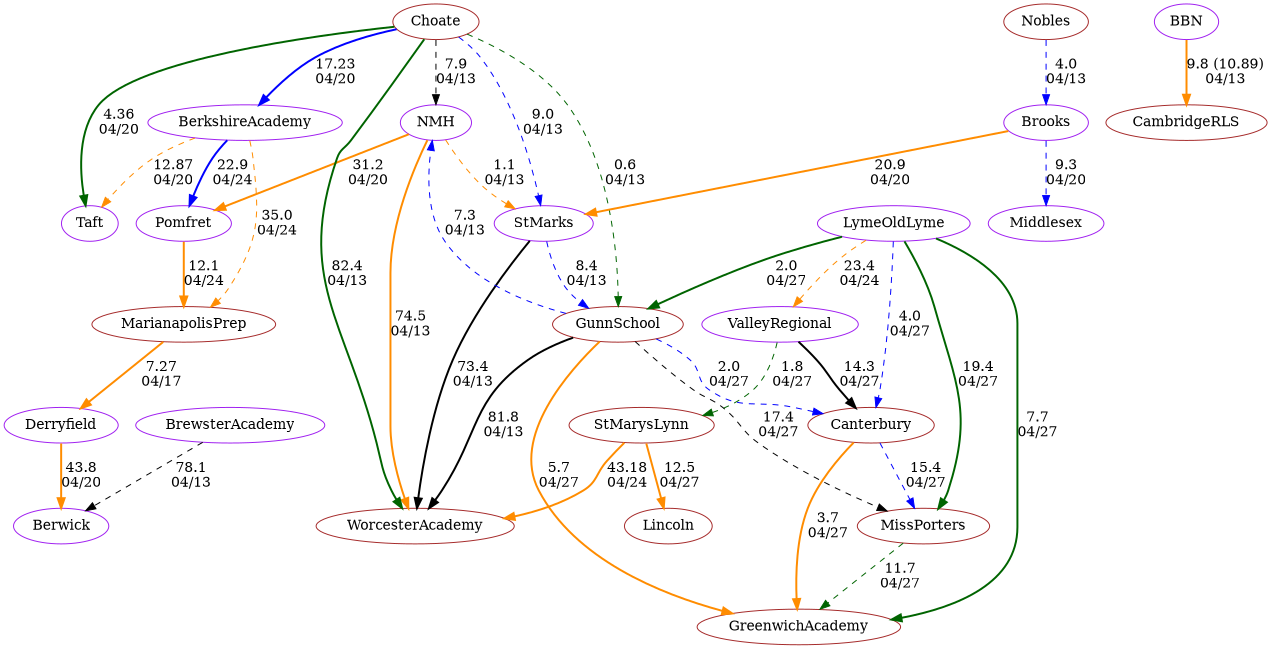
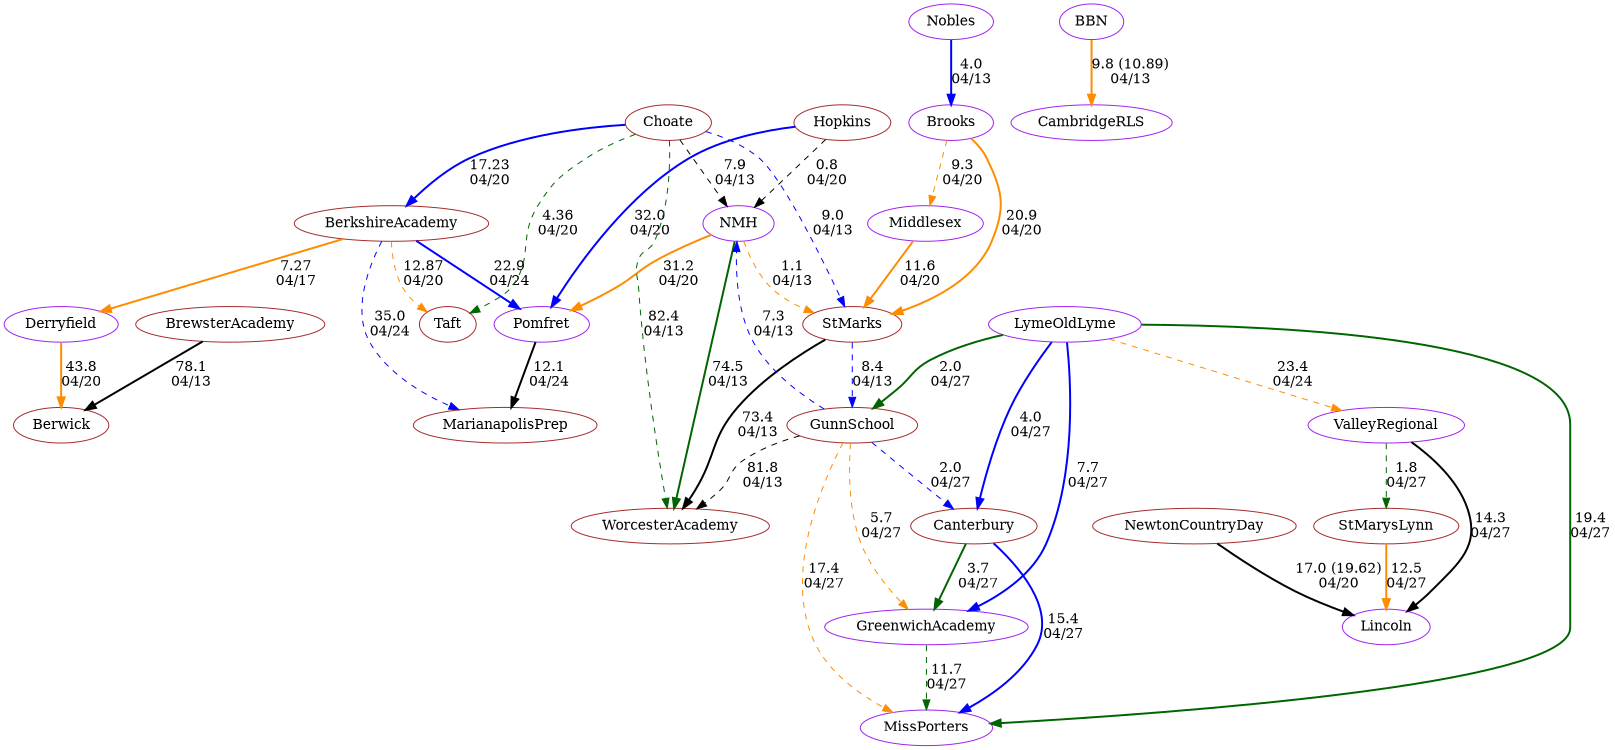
(1046, 22) -> (951, 22)
(195, 61) -> (537, 207)
(1046, 67) -> (951, 67)
(245, 123) -> (391, 223)
none -> (842, 123)
(1186, 123) -> (1092, 123)
(586, 138) -> none
(1046, 168) -> (940, 168)
(90, 223) -> (448, 324)
(544, 223) -> (852, 324)
(255, 225) -> (369, 341)
(323, 260) -> (641, 316)
(184, 269) -> (525, 370)
none -> (892, 270)
(390, 317) -> (706, 370)
(889, 320) -> (1007, 416)
(825, 370) -> (1471, 523)
(126, 372) -> (227, 274)
(486, 403) -> (745, 459)
(230, 425) -> (230, 324)
(749, 435) -> (803, 588)
(1017, 443) -> (1062, 491)
(895, 471) -> (1041, 633)
(149, 474) -> (149, 373)
(579, 493) -> none
(553, 513) -> (856, 529)
(806, 514) -> (952, 572)
(61, 526) -> (61, 425)
(668, 526) -> (1386, 627)
(923, 526) -> (926, 728)
none -> (1194, 526)
(865, 573) -> (926, 672)
(799, 627) -> (926, 627)
